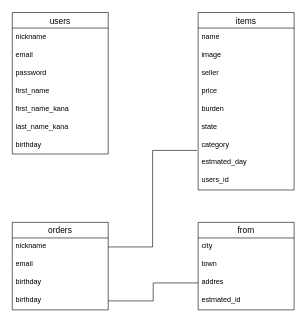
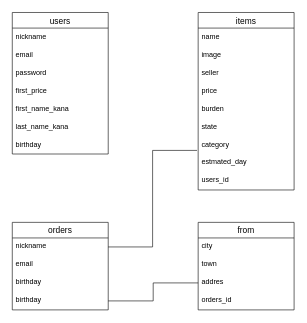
(35, 90) -> (36, 90)
(223, 300) -> (219, 300)
